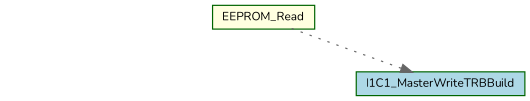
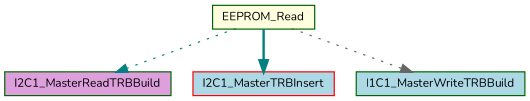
none -> (88, 84)
none -> (264, 84)
